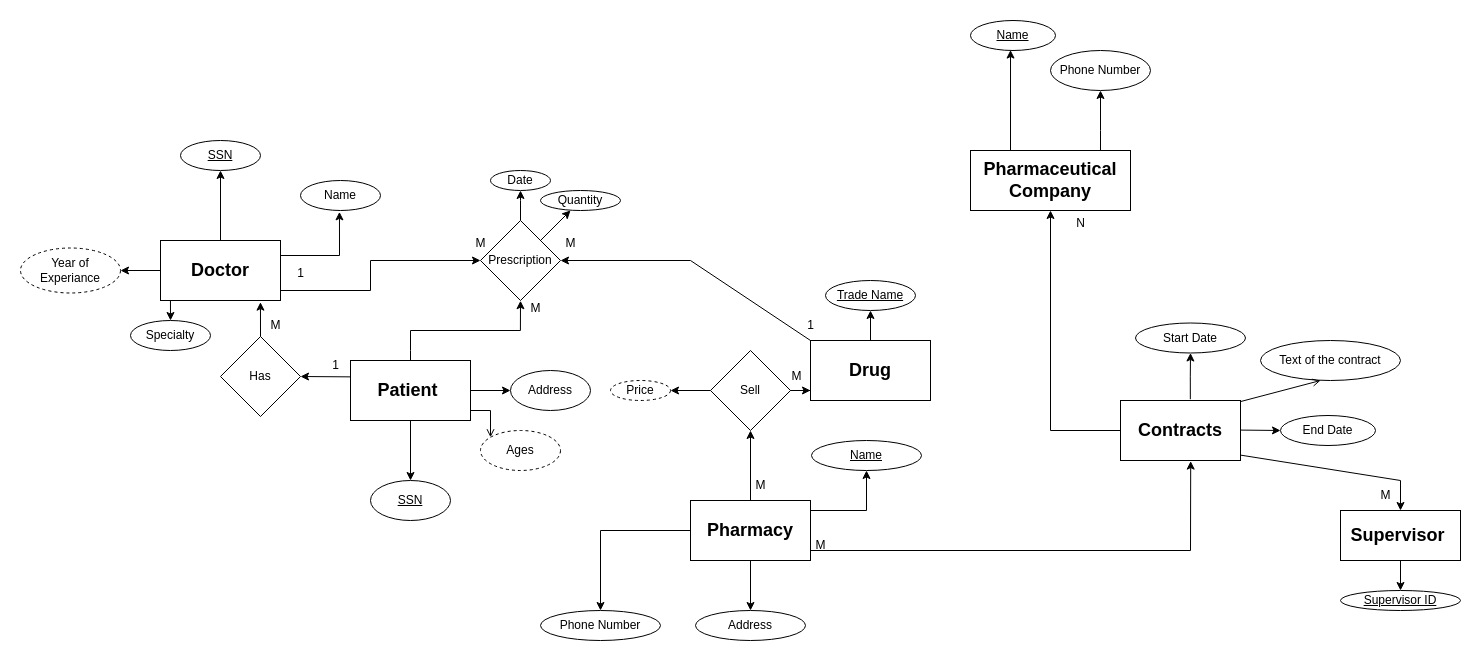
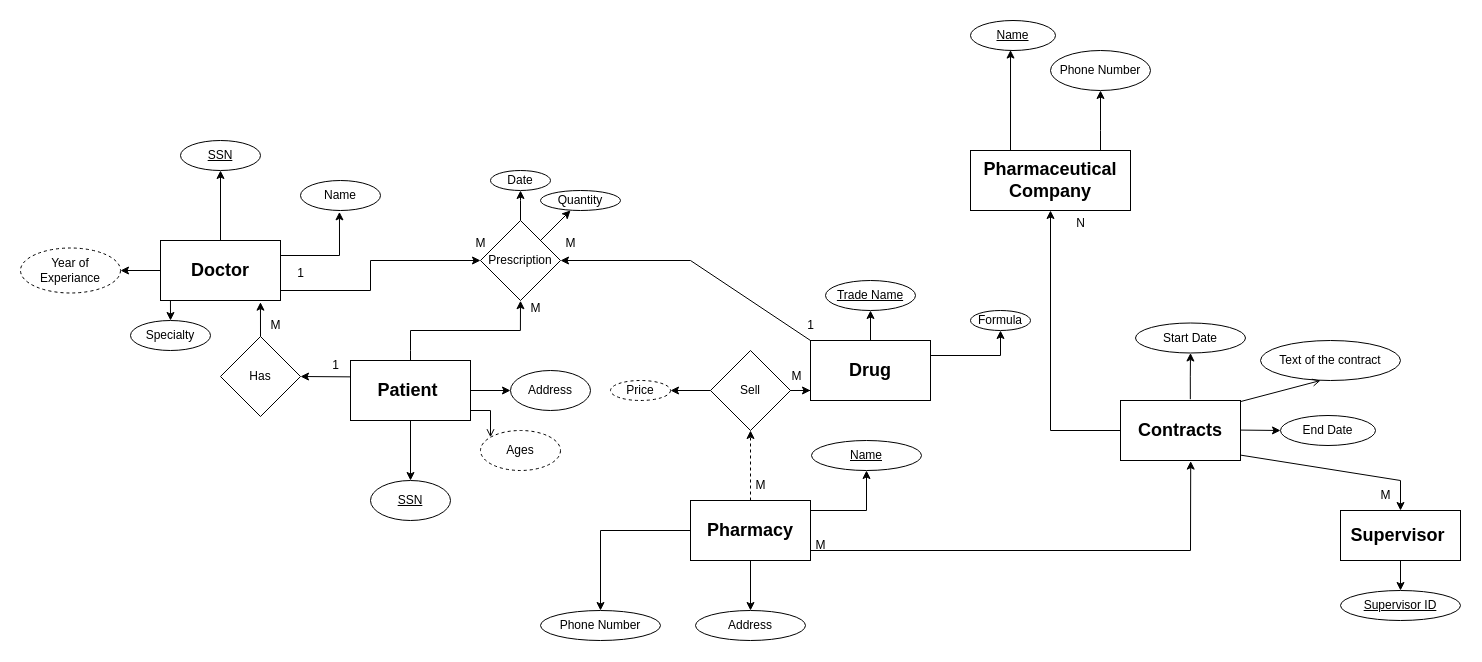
none -> (1001, 321)
none -> (975, 356)
(751, 469) -> (751, 469)
(1401, 601) -> (1401, 606)
